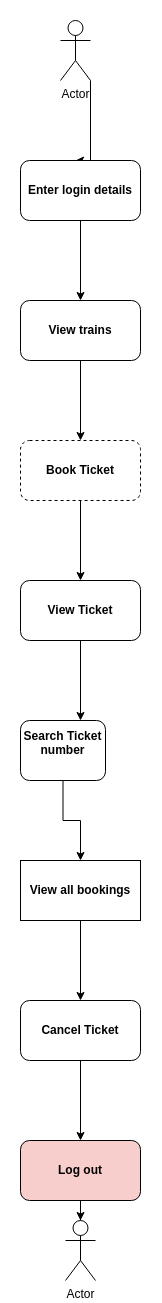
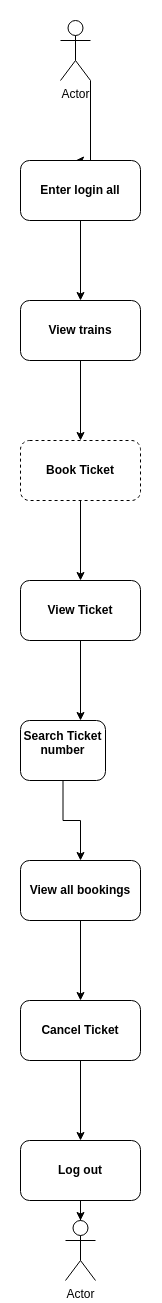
(81, 191) -> (81, 191)
(81, 891) -> (81, 891)
(81, 1171) -> (81, 1171)
